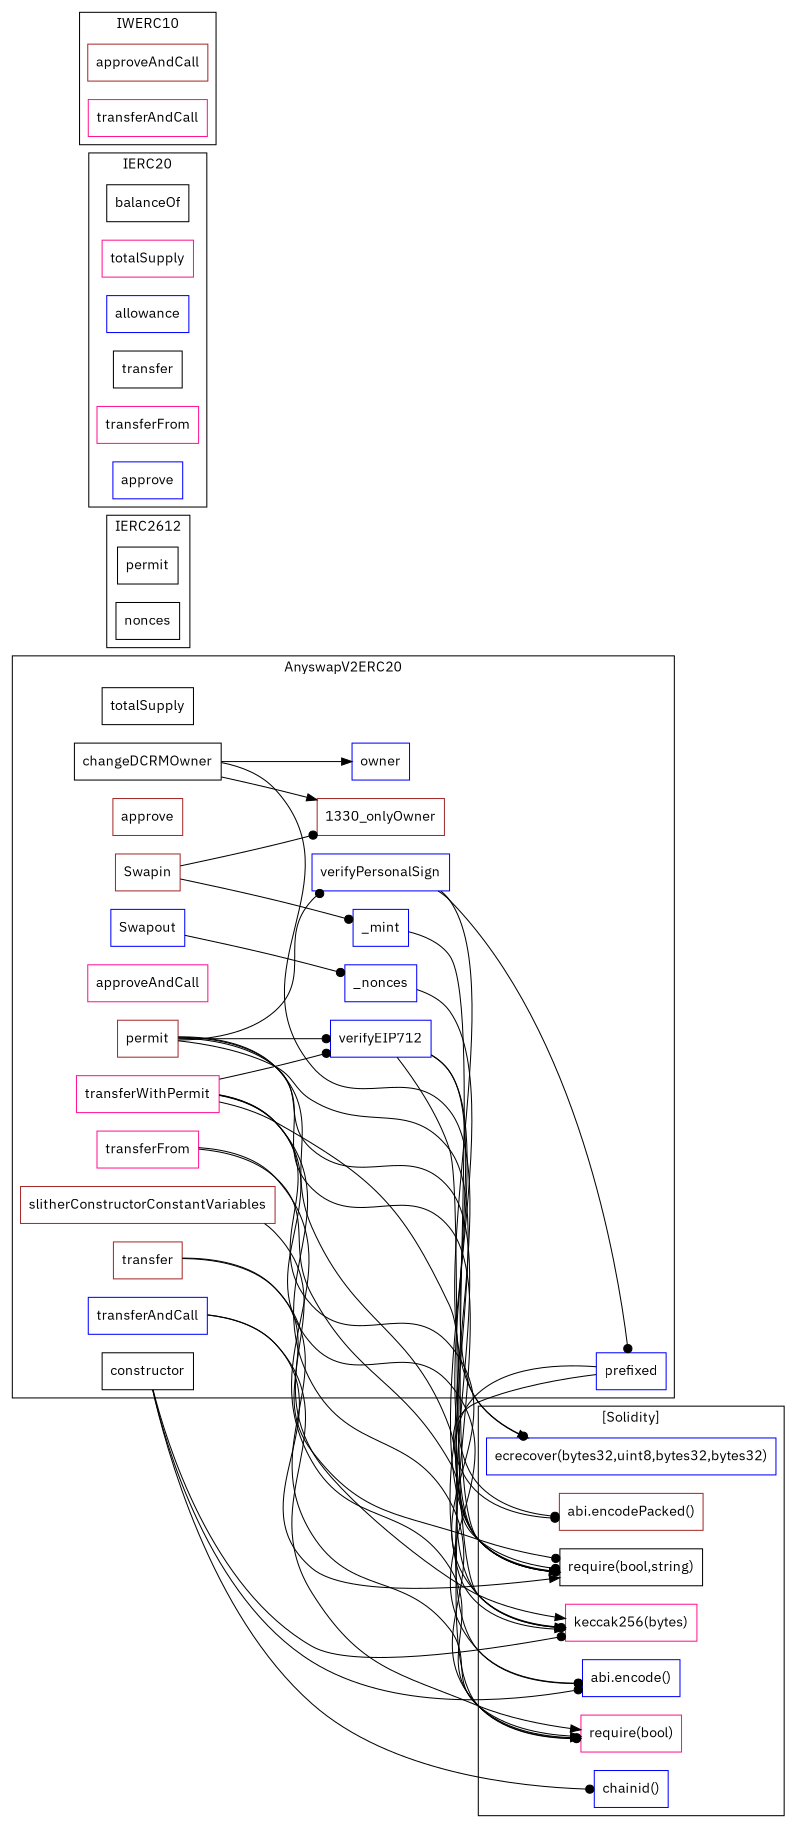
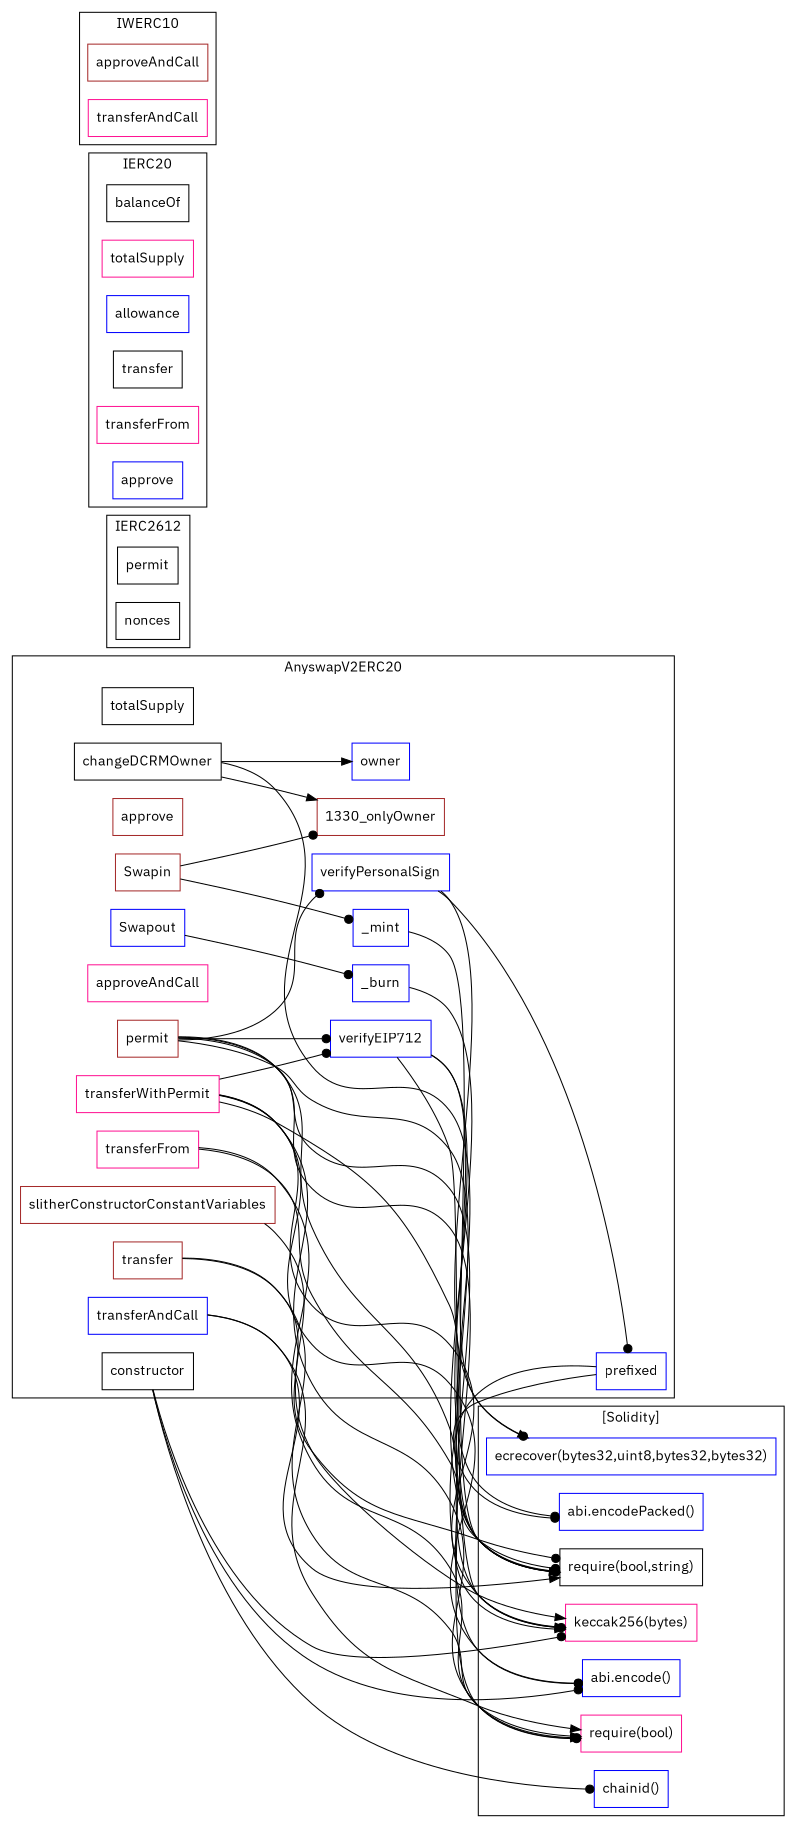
(381, 983) -> (381, 983)
(631, 1512) -> (631, 1512)
